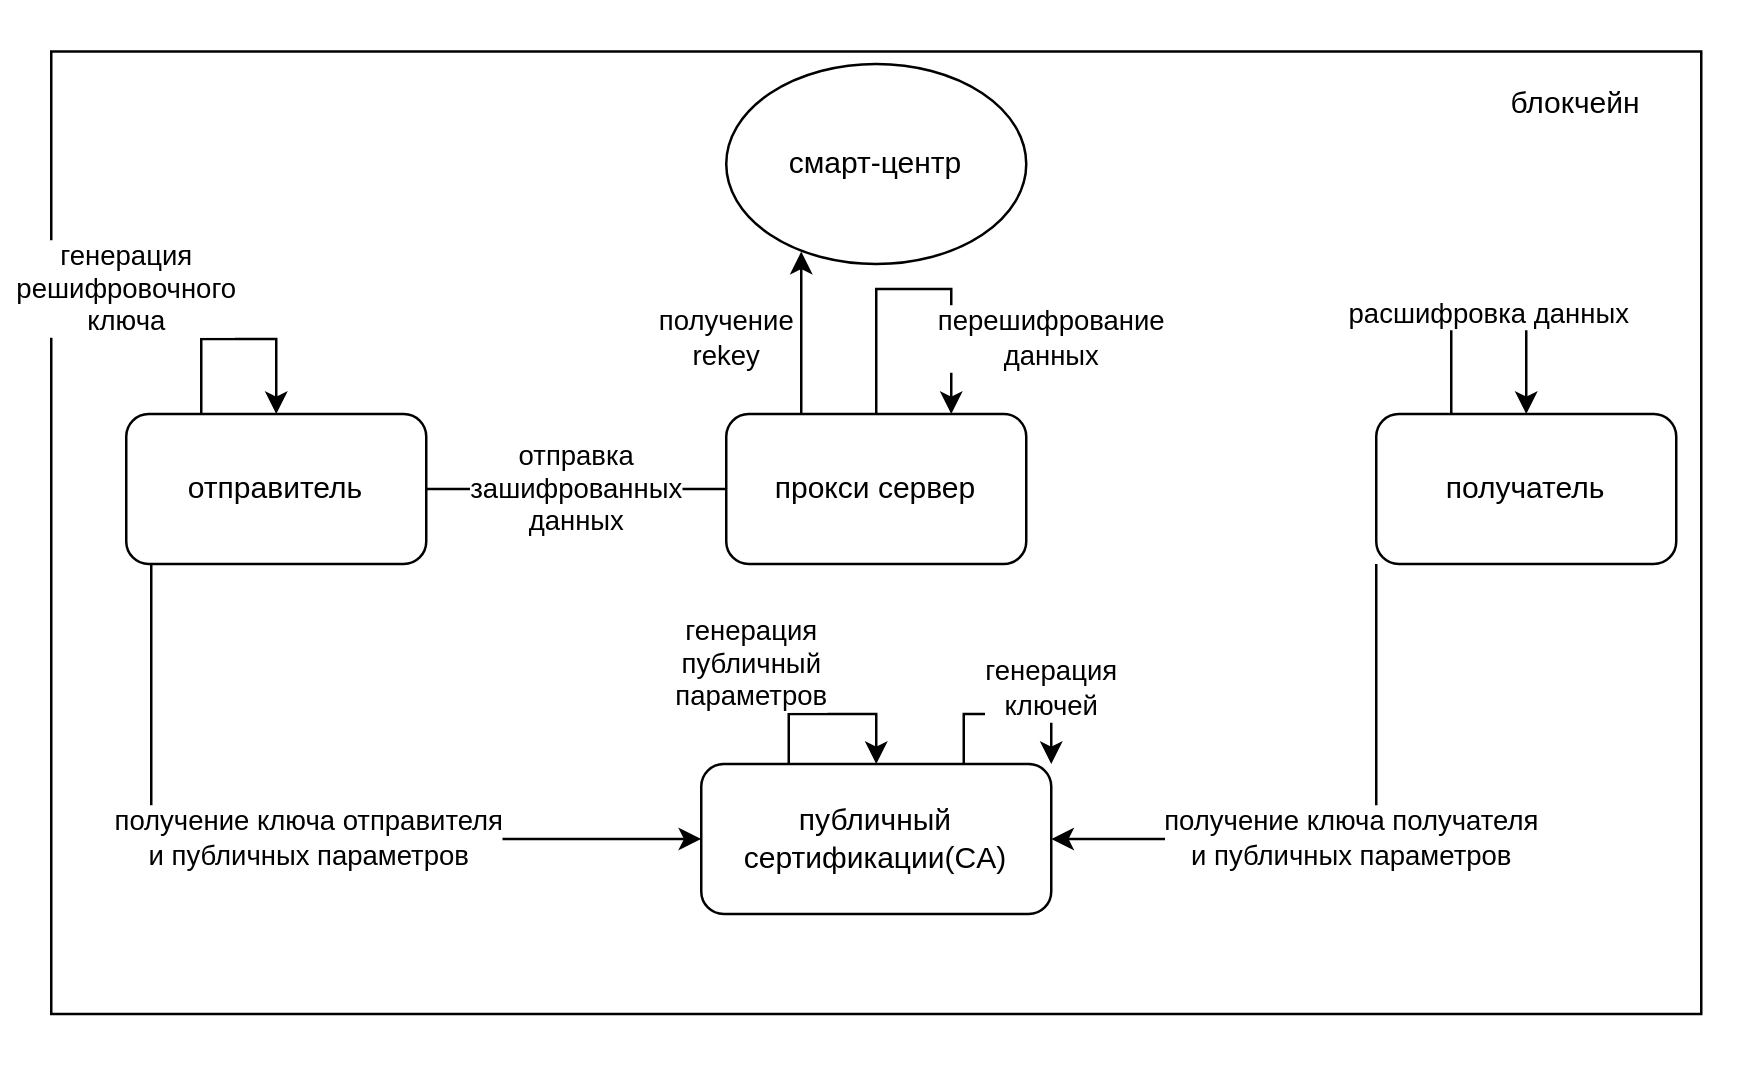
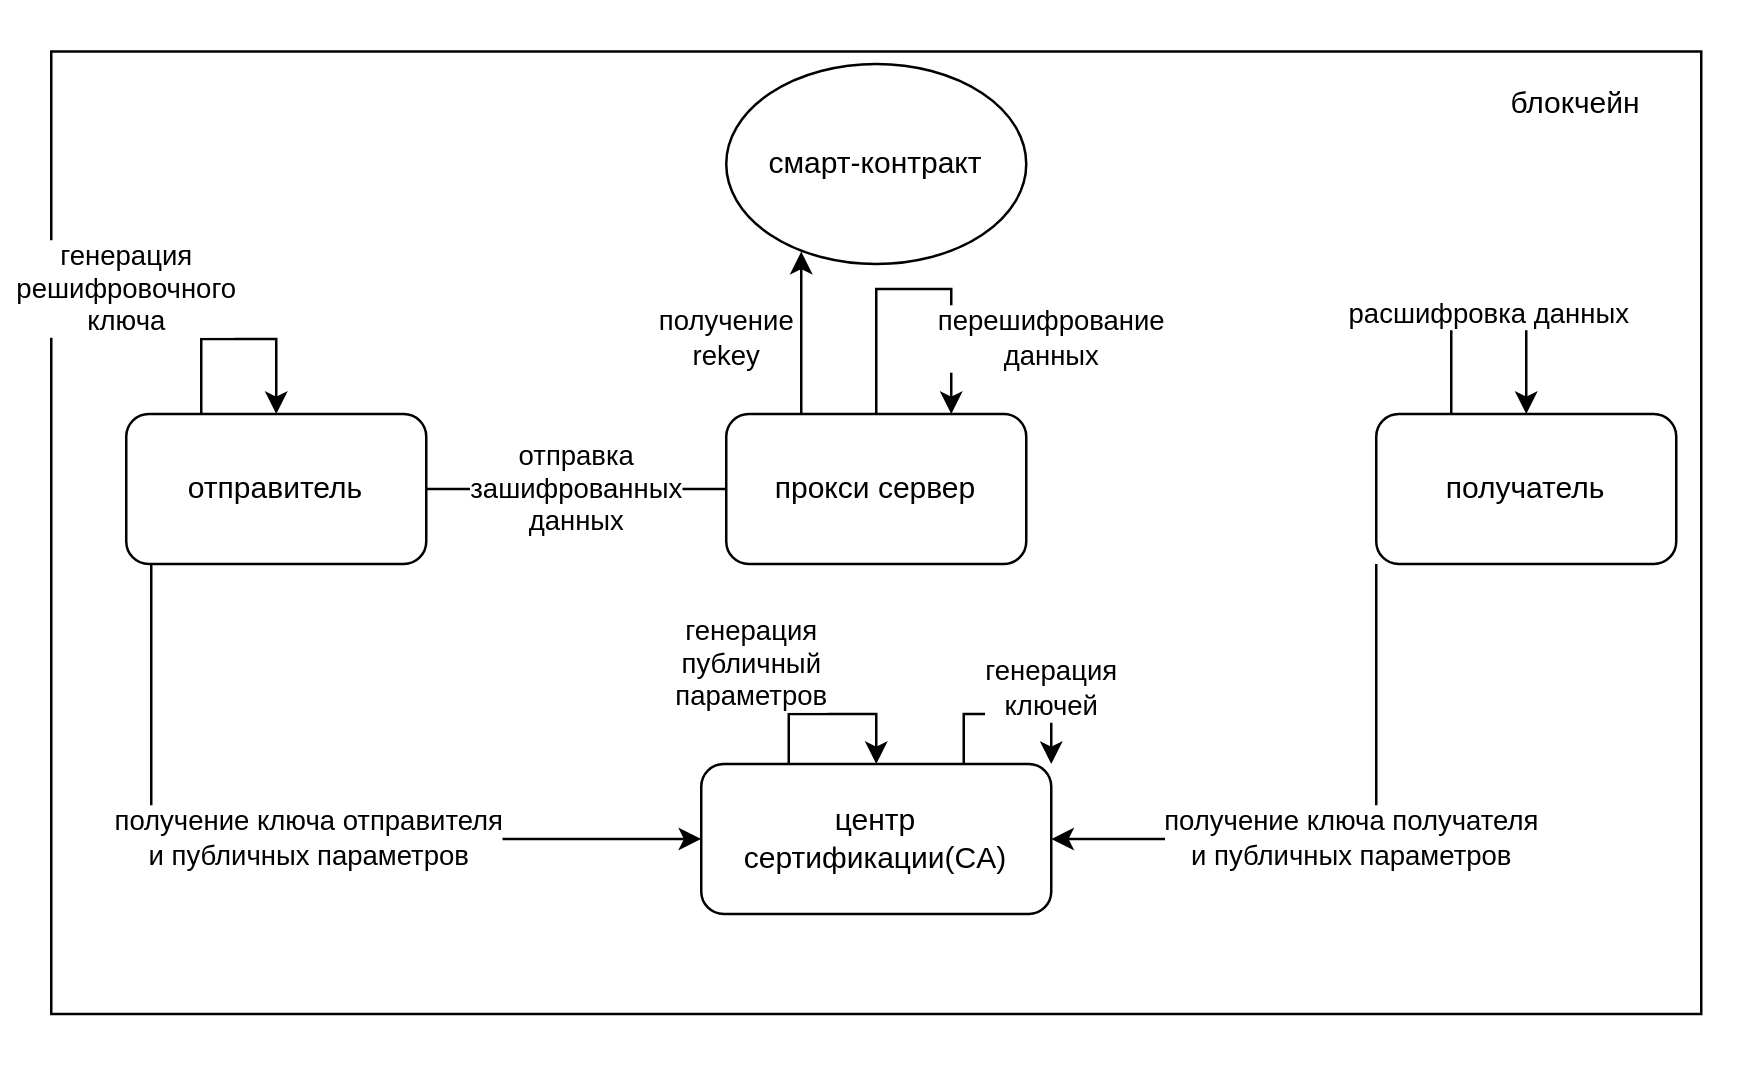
(876, 164) -> (876, 164)
(876, 839) -> (876, 839)
